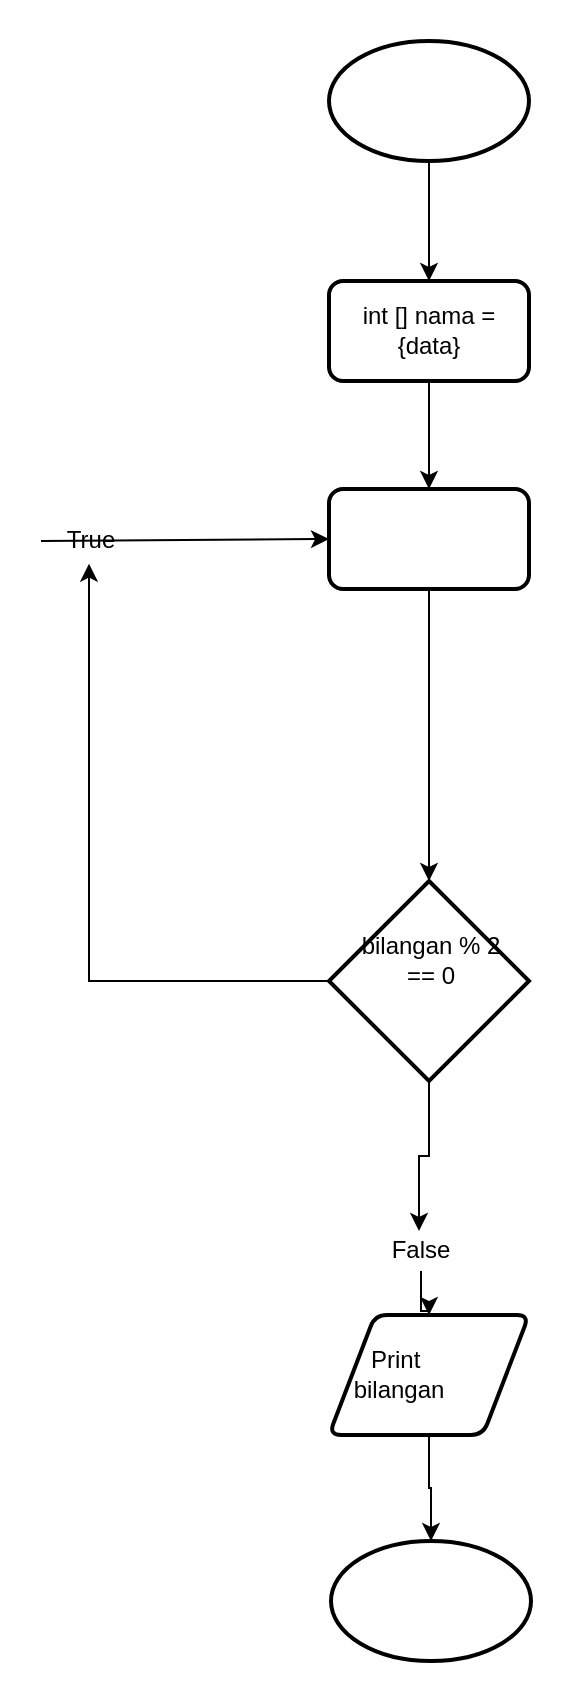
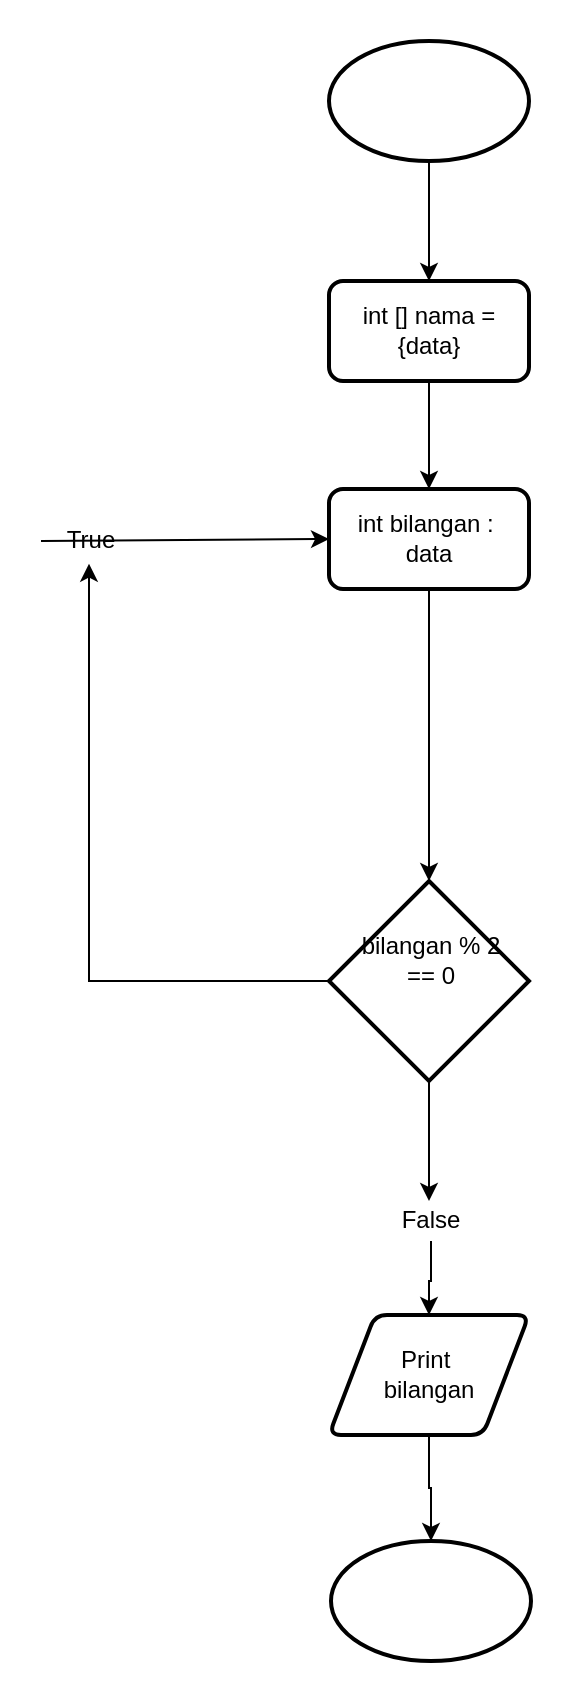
none -> (429, 539)
(421, 1251) -> (431, 1221)
(399, 1375) -> (429, 1375)
